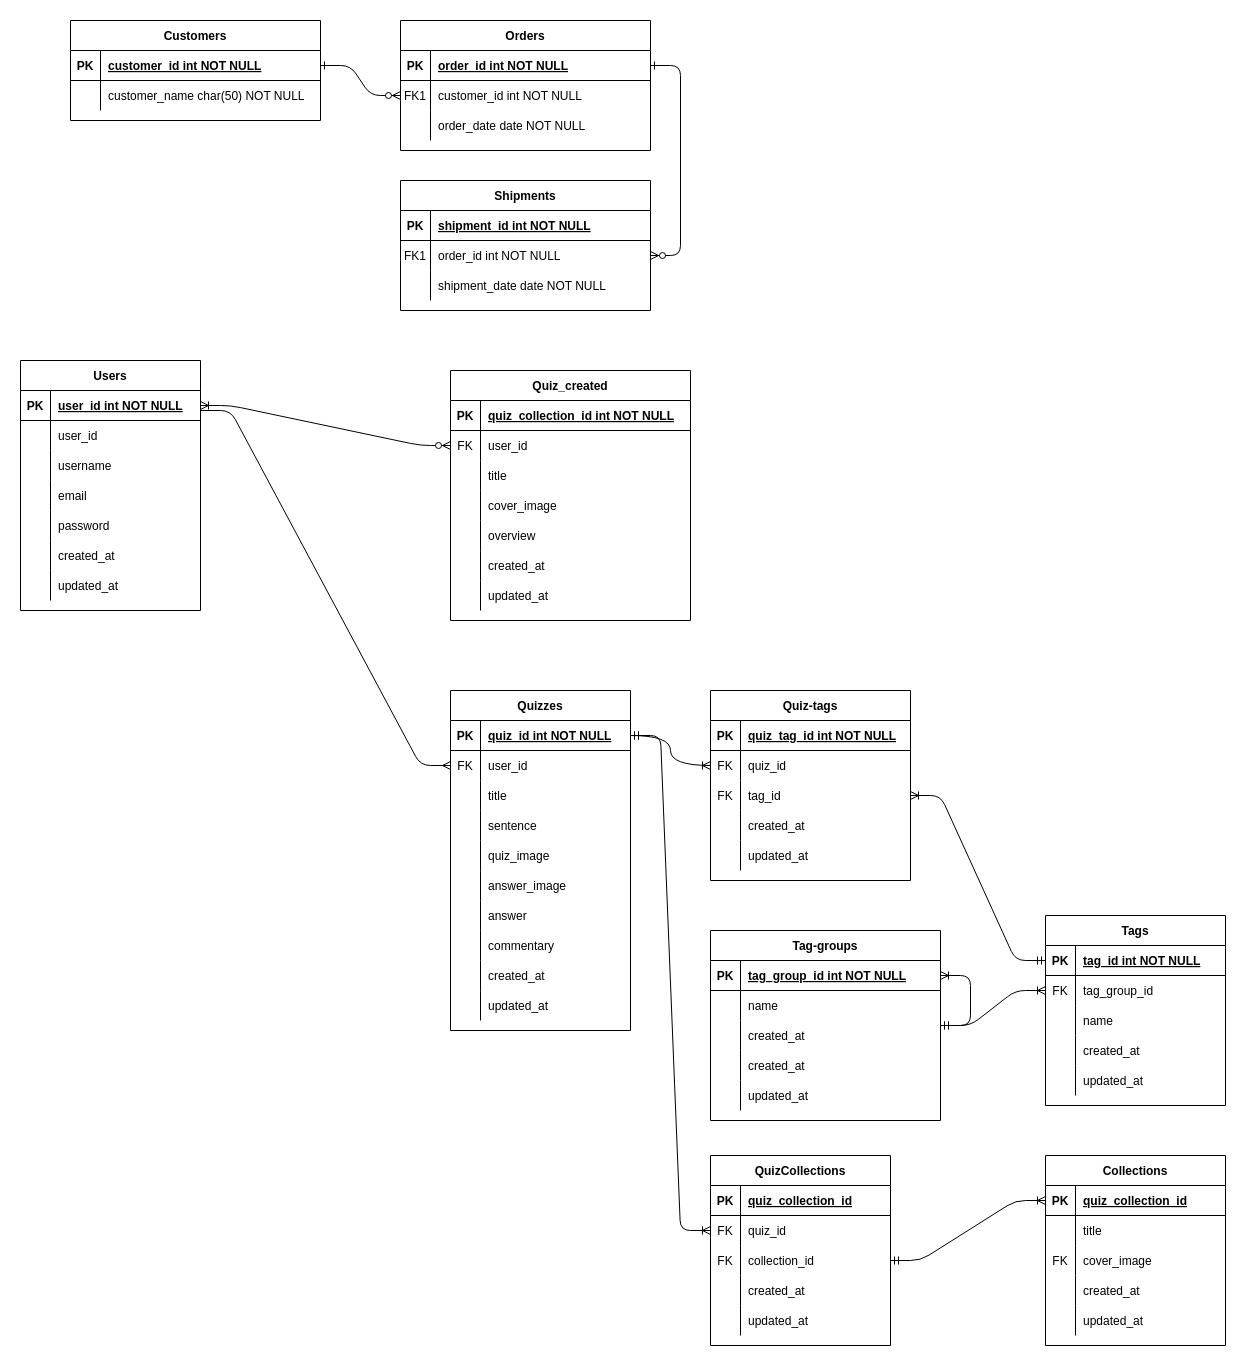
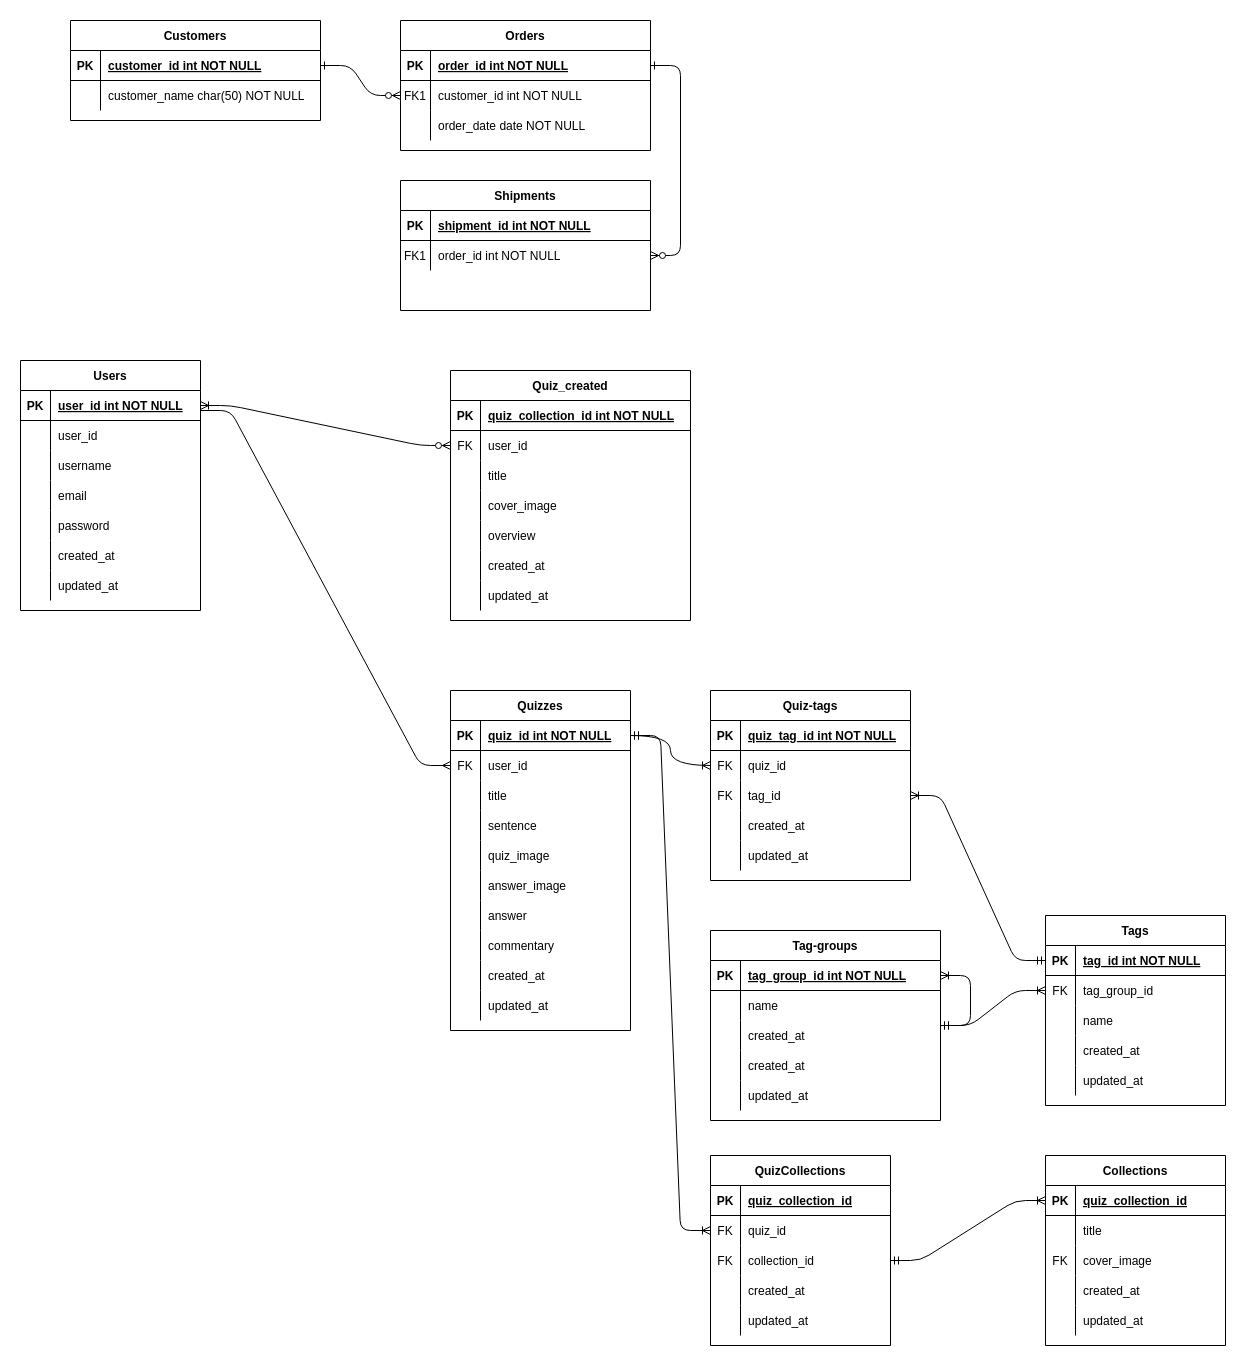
(541, 286) -> none
